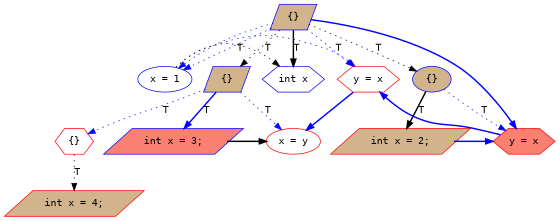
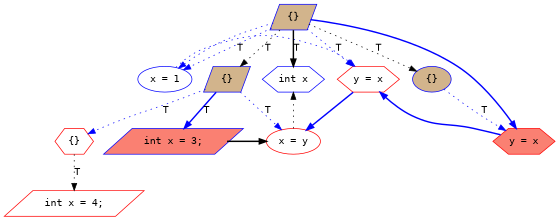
(245, 47) -> (293, 114)
(400, 141) -> none
(74, 203) -> (74, 203)
